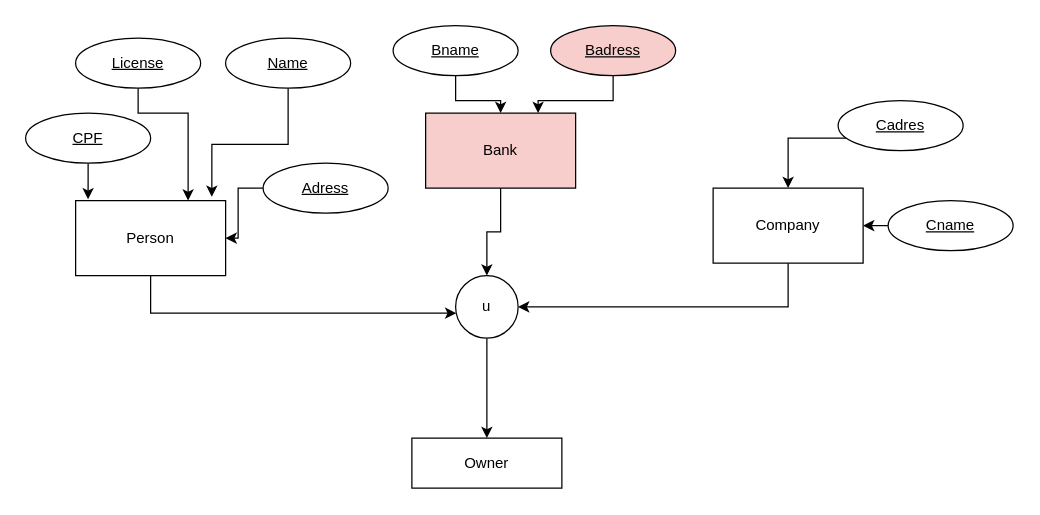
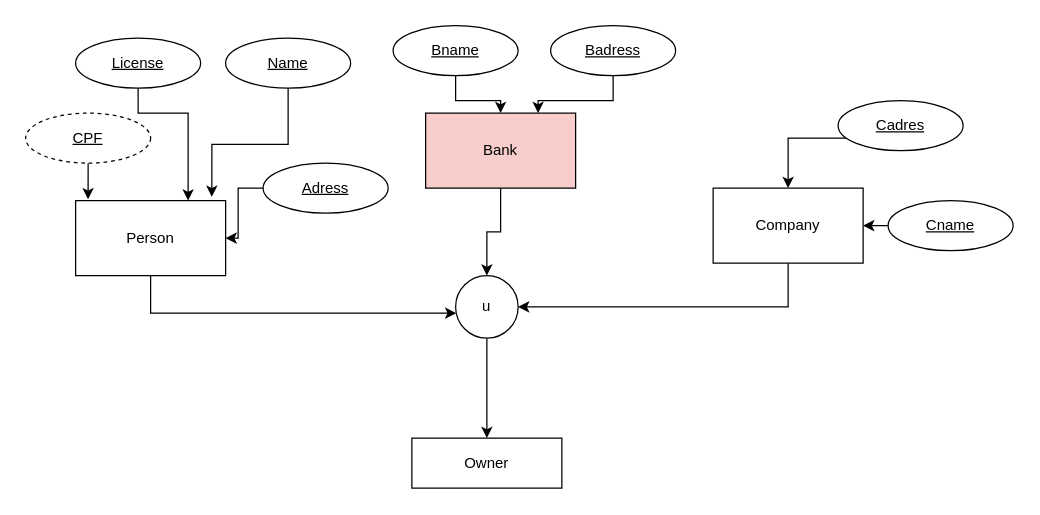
(613, 51) -> (613, 51)
(88, 138) -> (88, 138)
